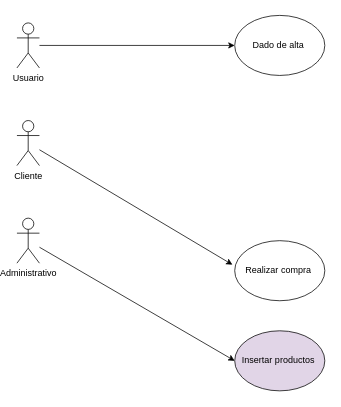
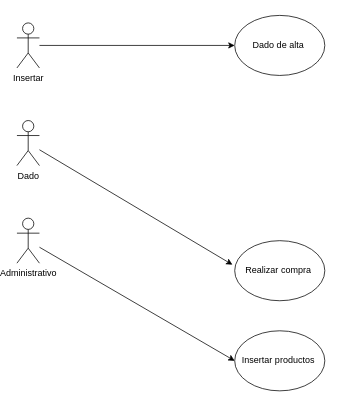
(29, 79) -> (29, 79)
(29, 176) -> (29, 176)
(279, 360) -> (279, 360)
